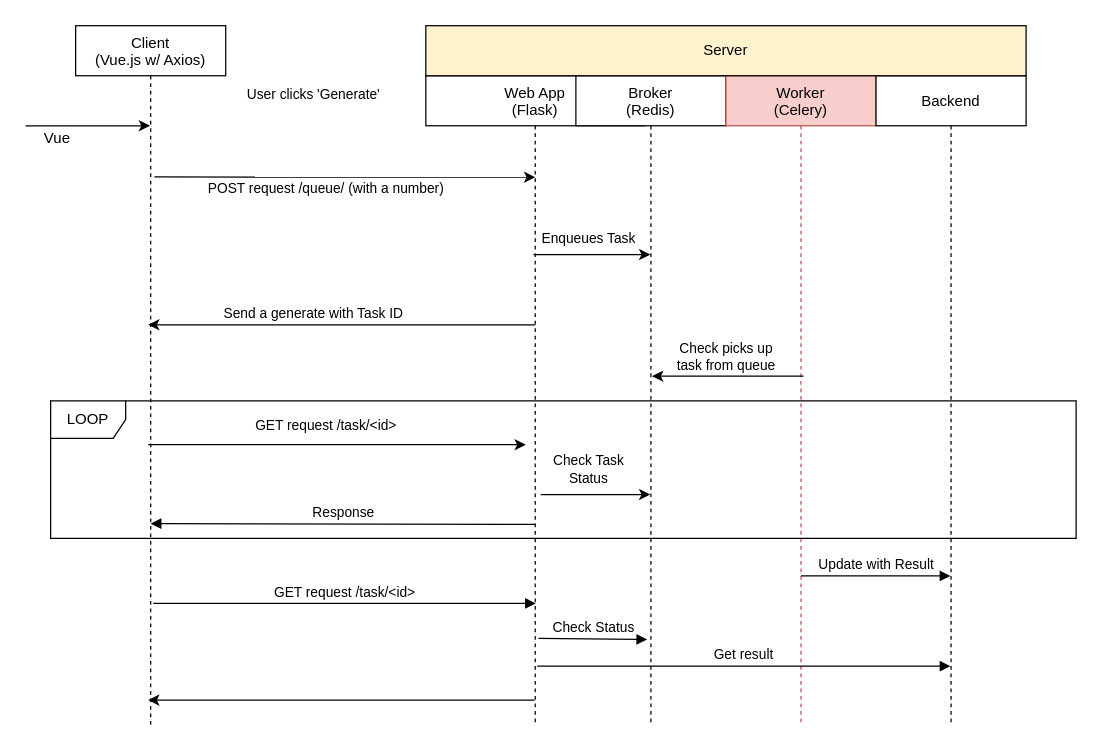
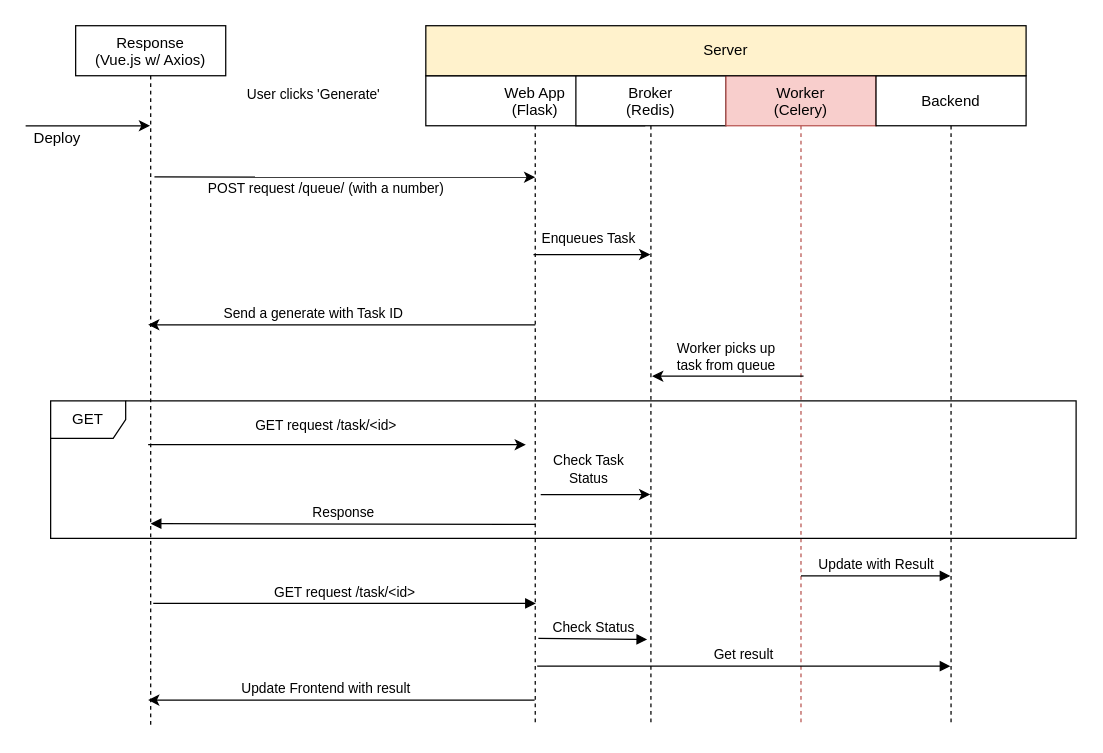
(150, 43) -> (150, 43)
(58, 138) -> (58, 138)
(726, 357) -> (726, 357)
(88, 419) -> (88, 419)
none -> (326, 688)
